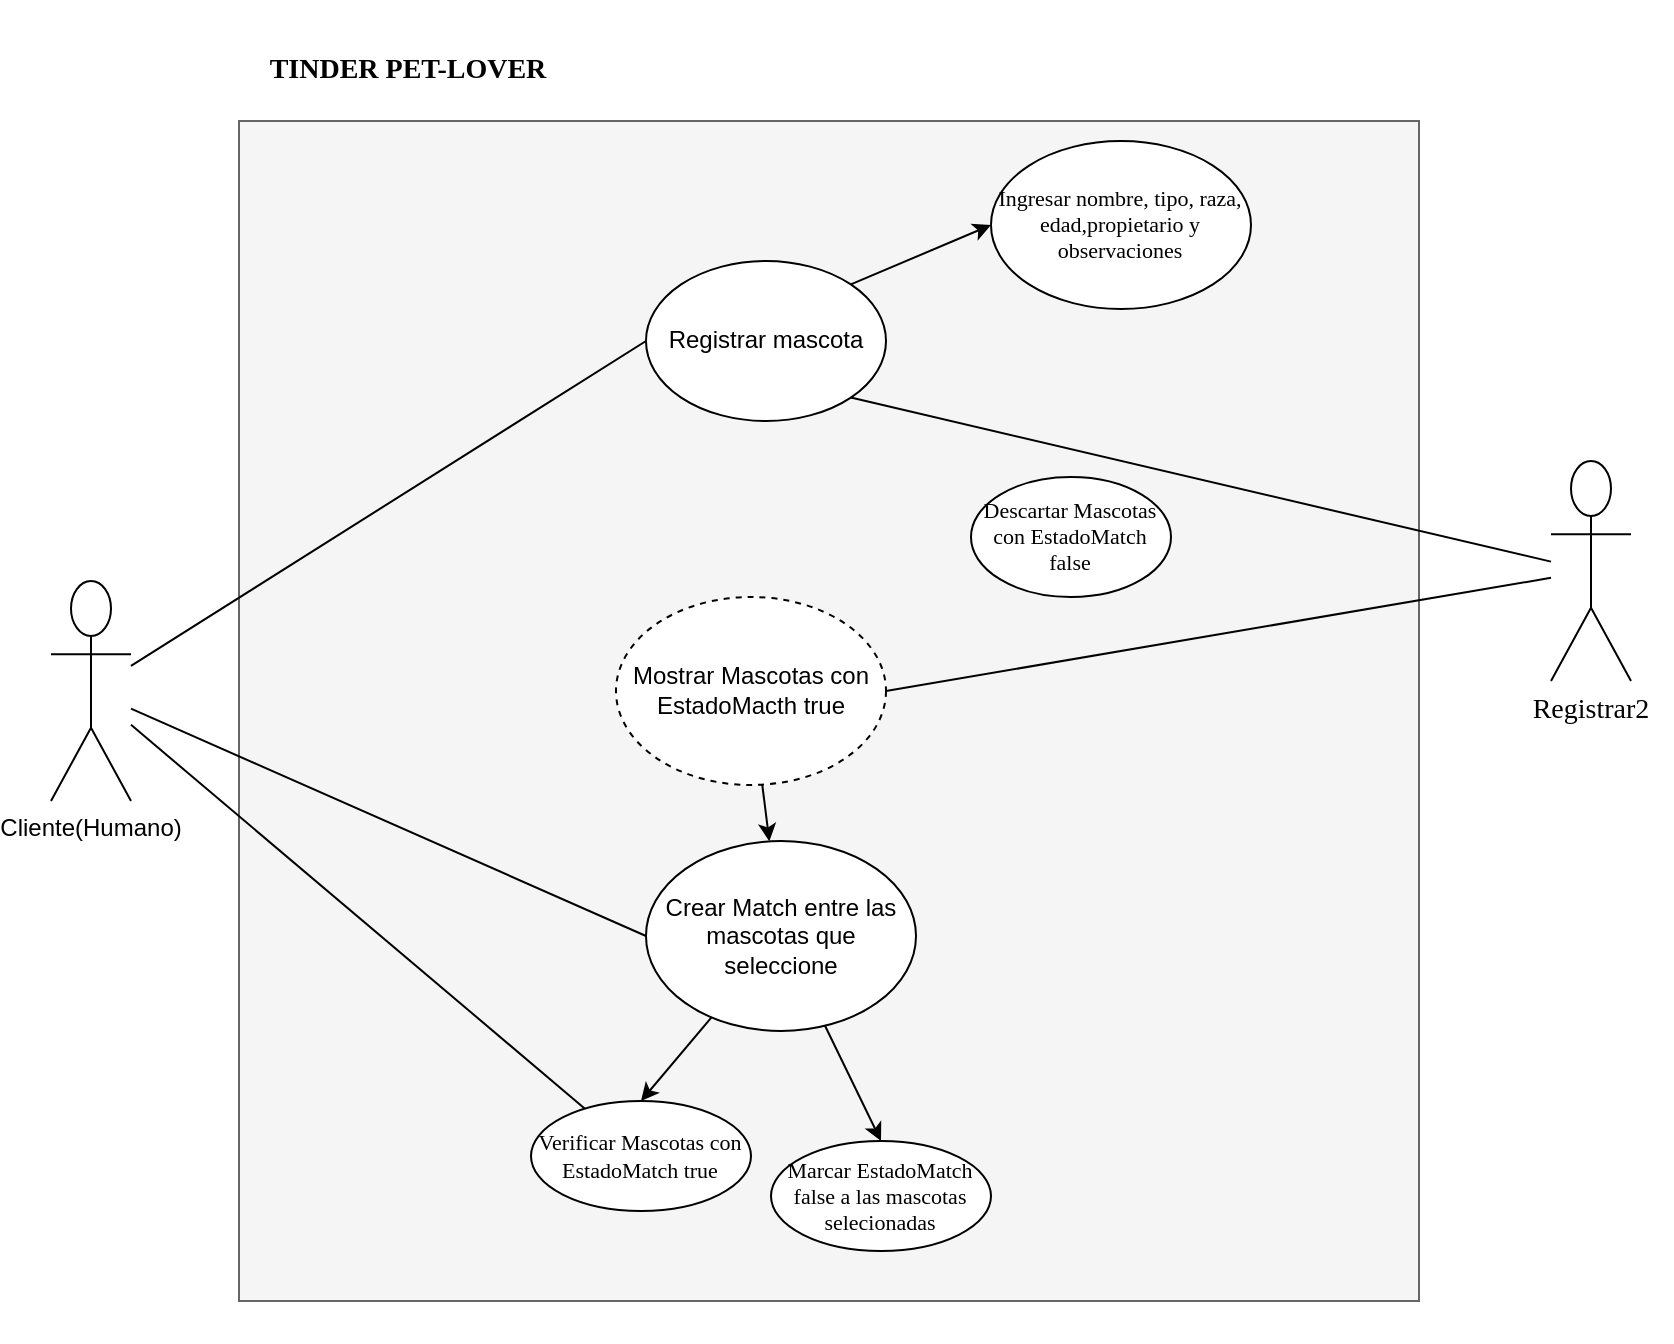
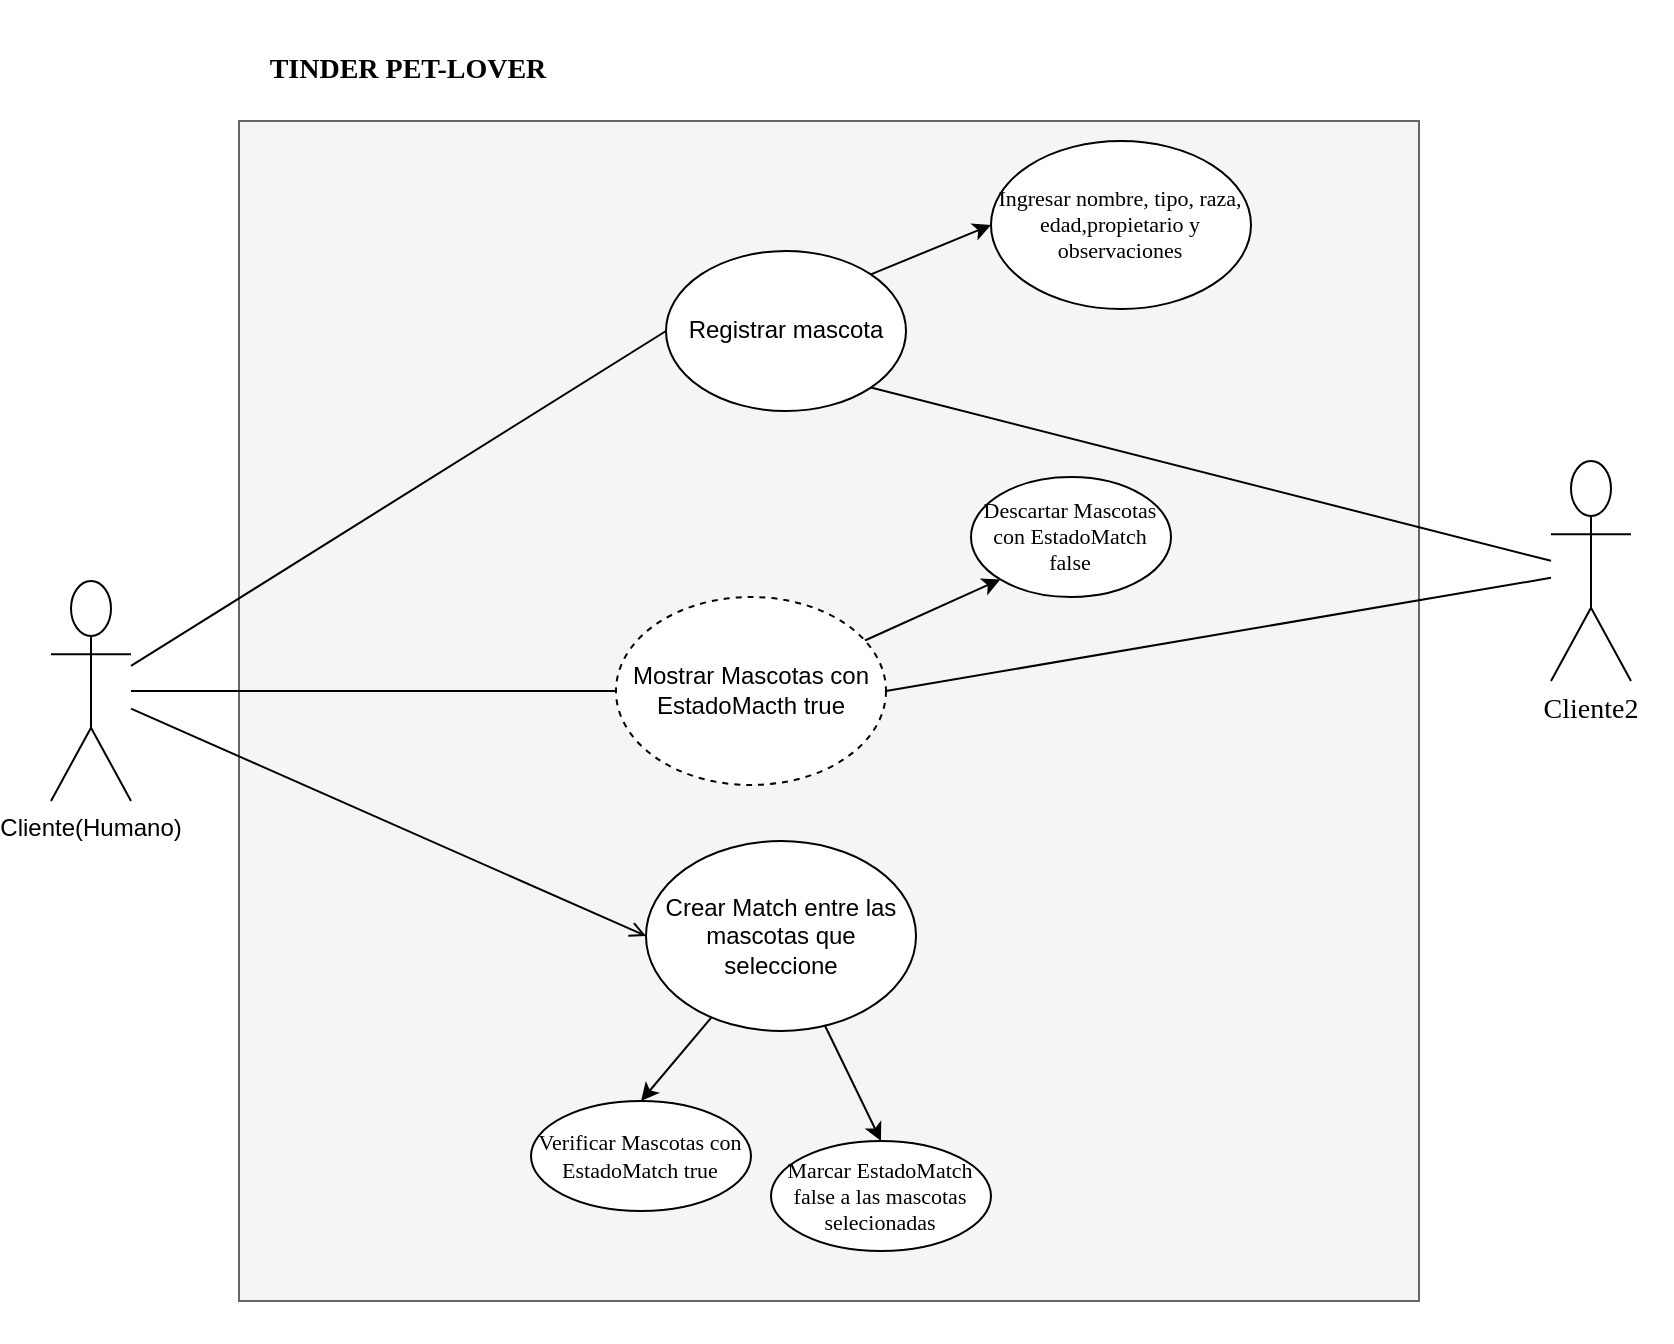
(766, 341) -> (786, 331)
(1592, 712) -> (1592, 712)
(765, 807) -> (926, 613)
(358, 917) -> (373, 691)
(640, 933) -> (639, 933)
